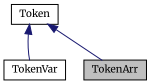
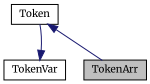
(28, 47) -> (41, 37)
